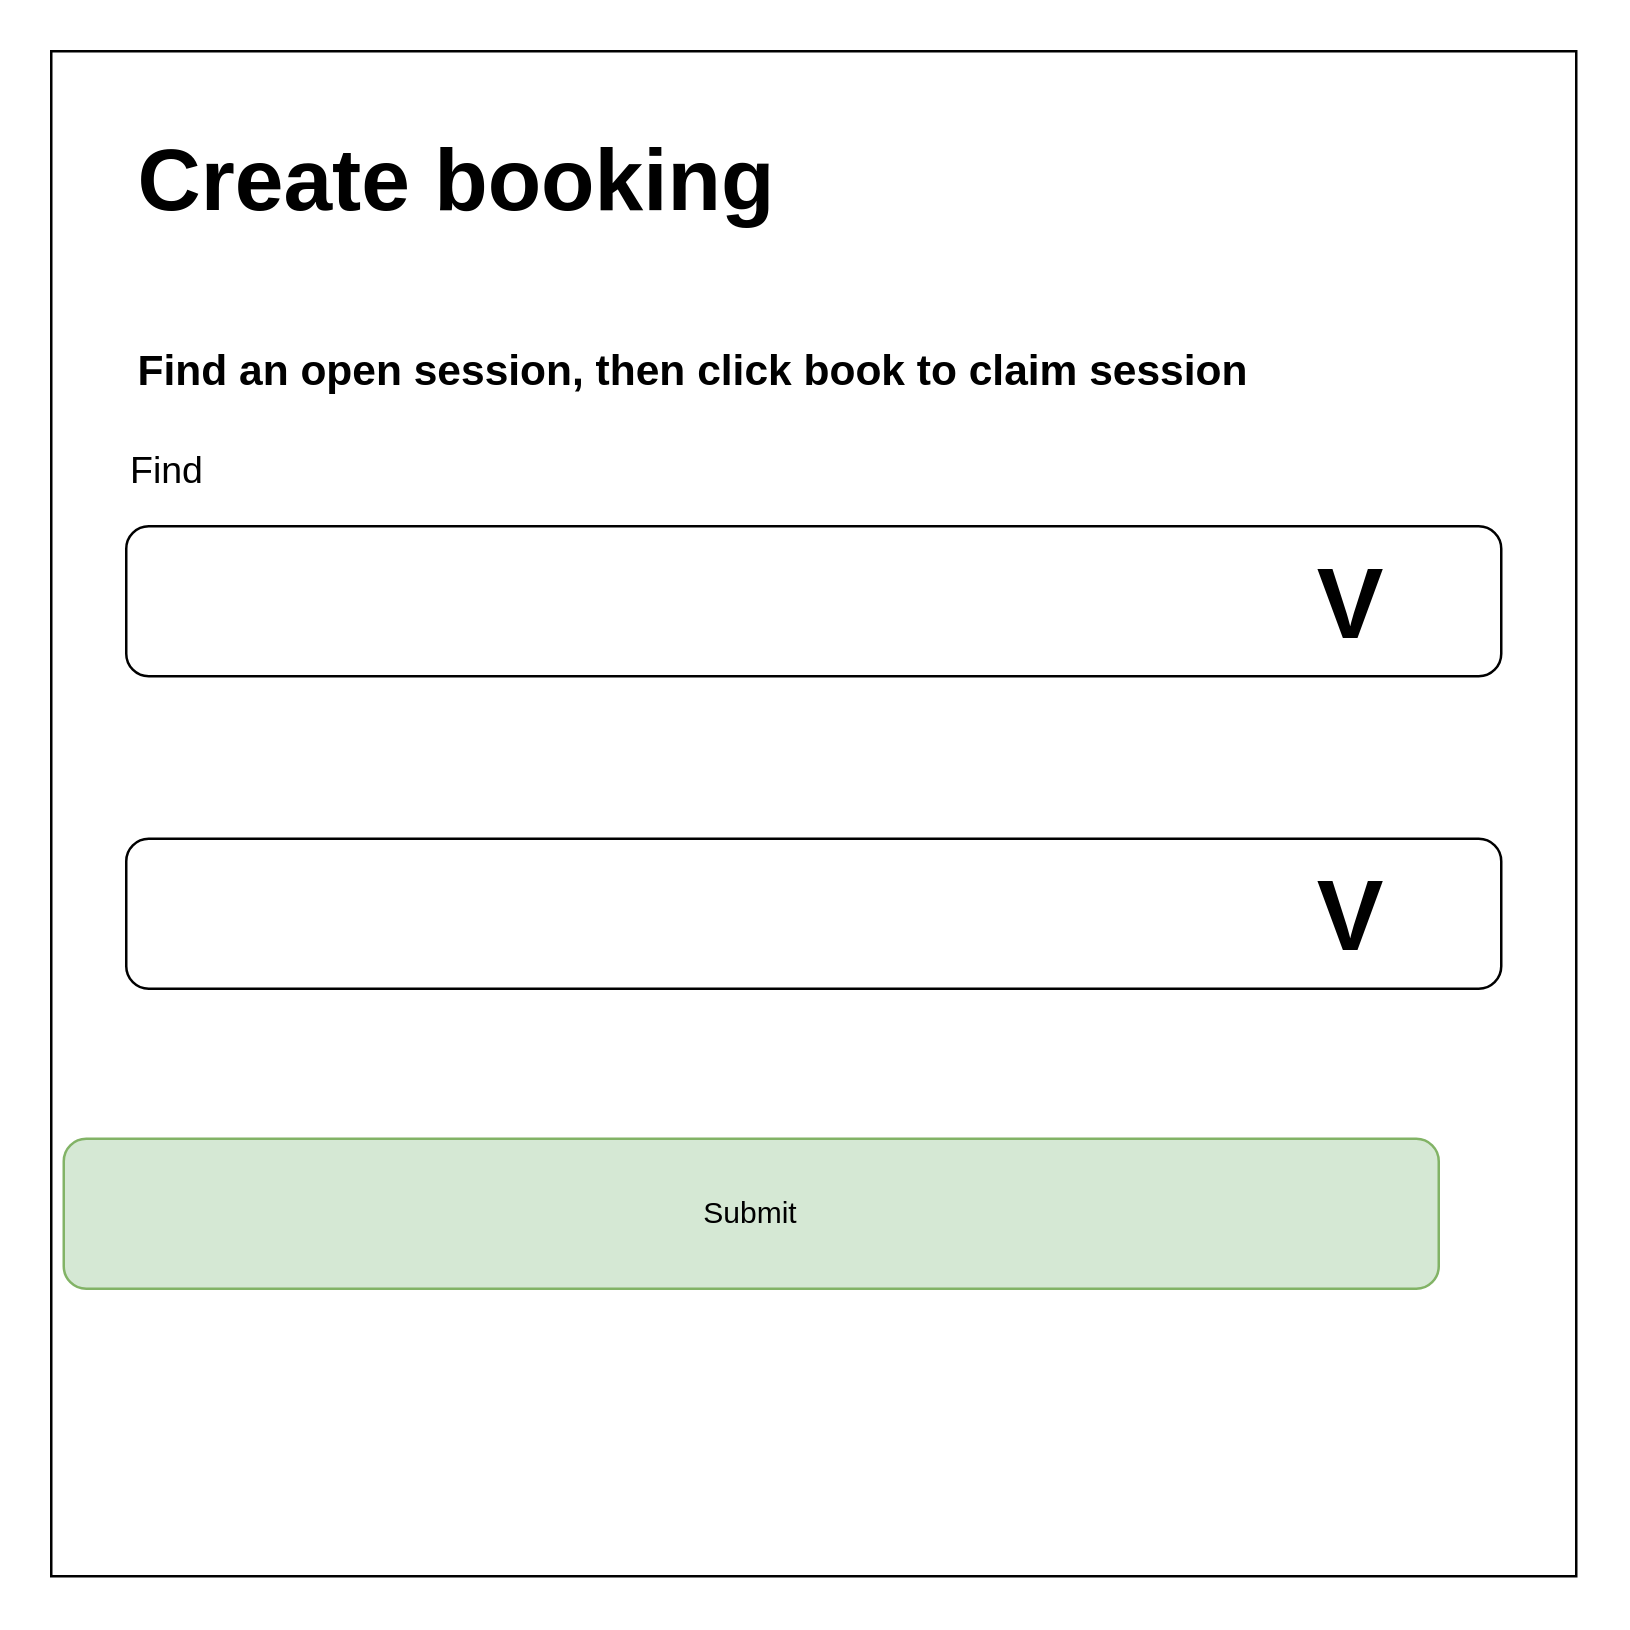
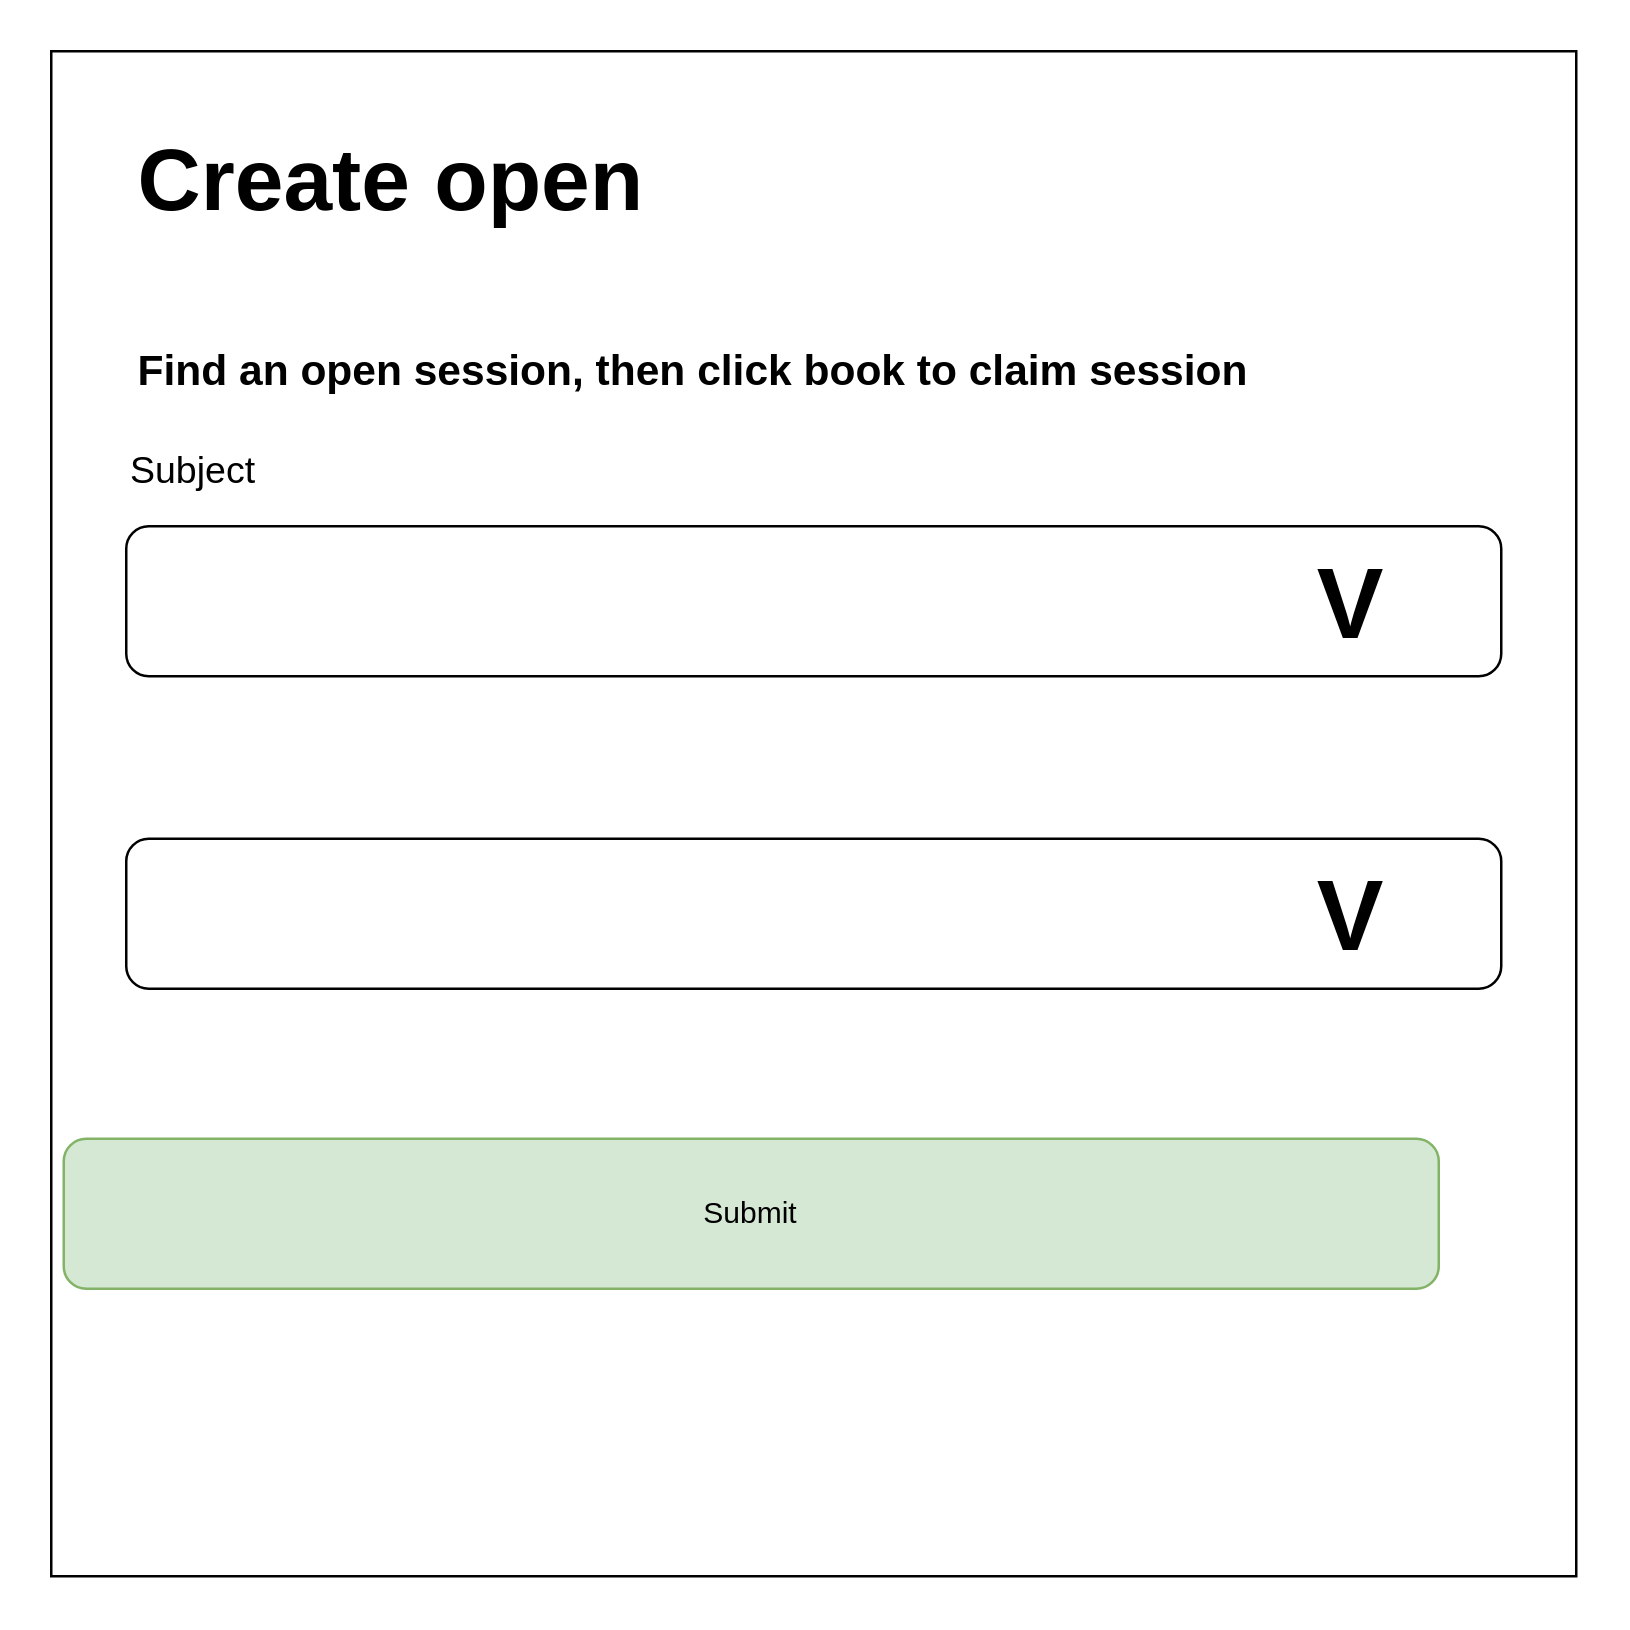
(349, 61) -> (308, 61)
(218, 451) -> (303, 451)
